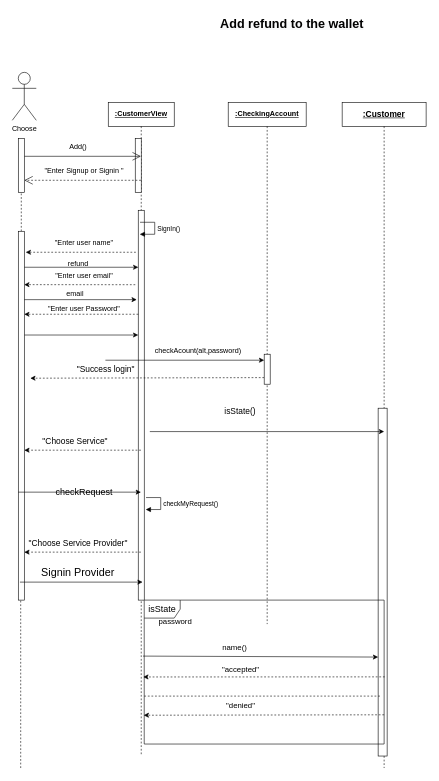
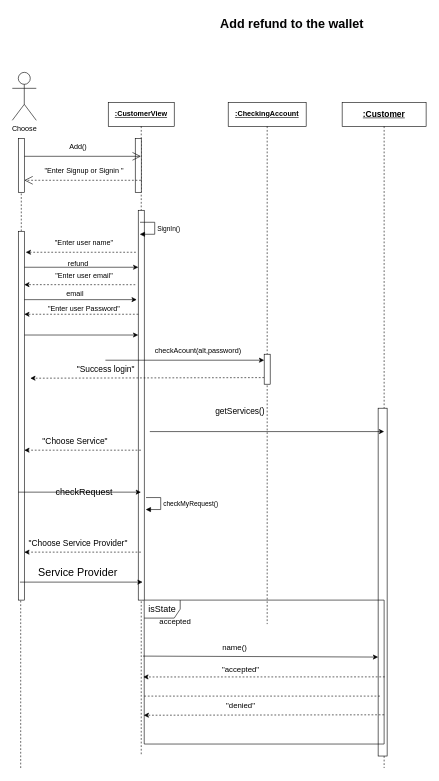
(240, 411) -> (240, 411)
(78, 573) -> (78, 573)
(175, 622) -> (175, 622)
